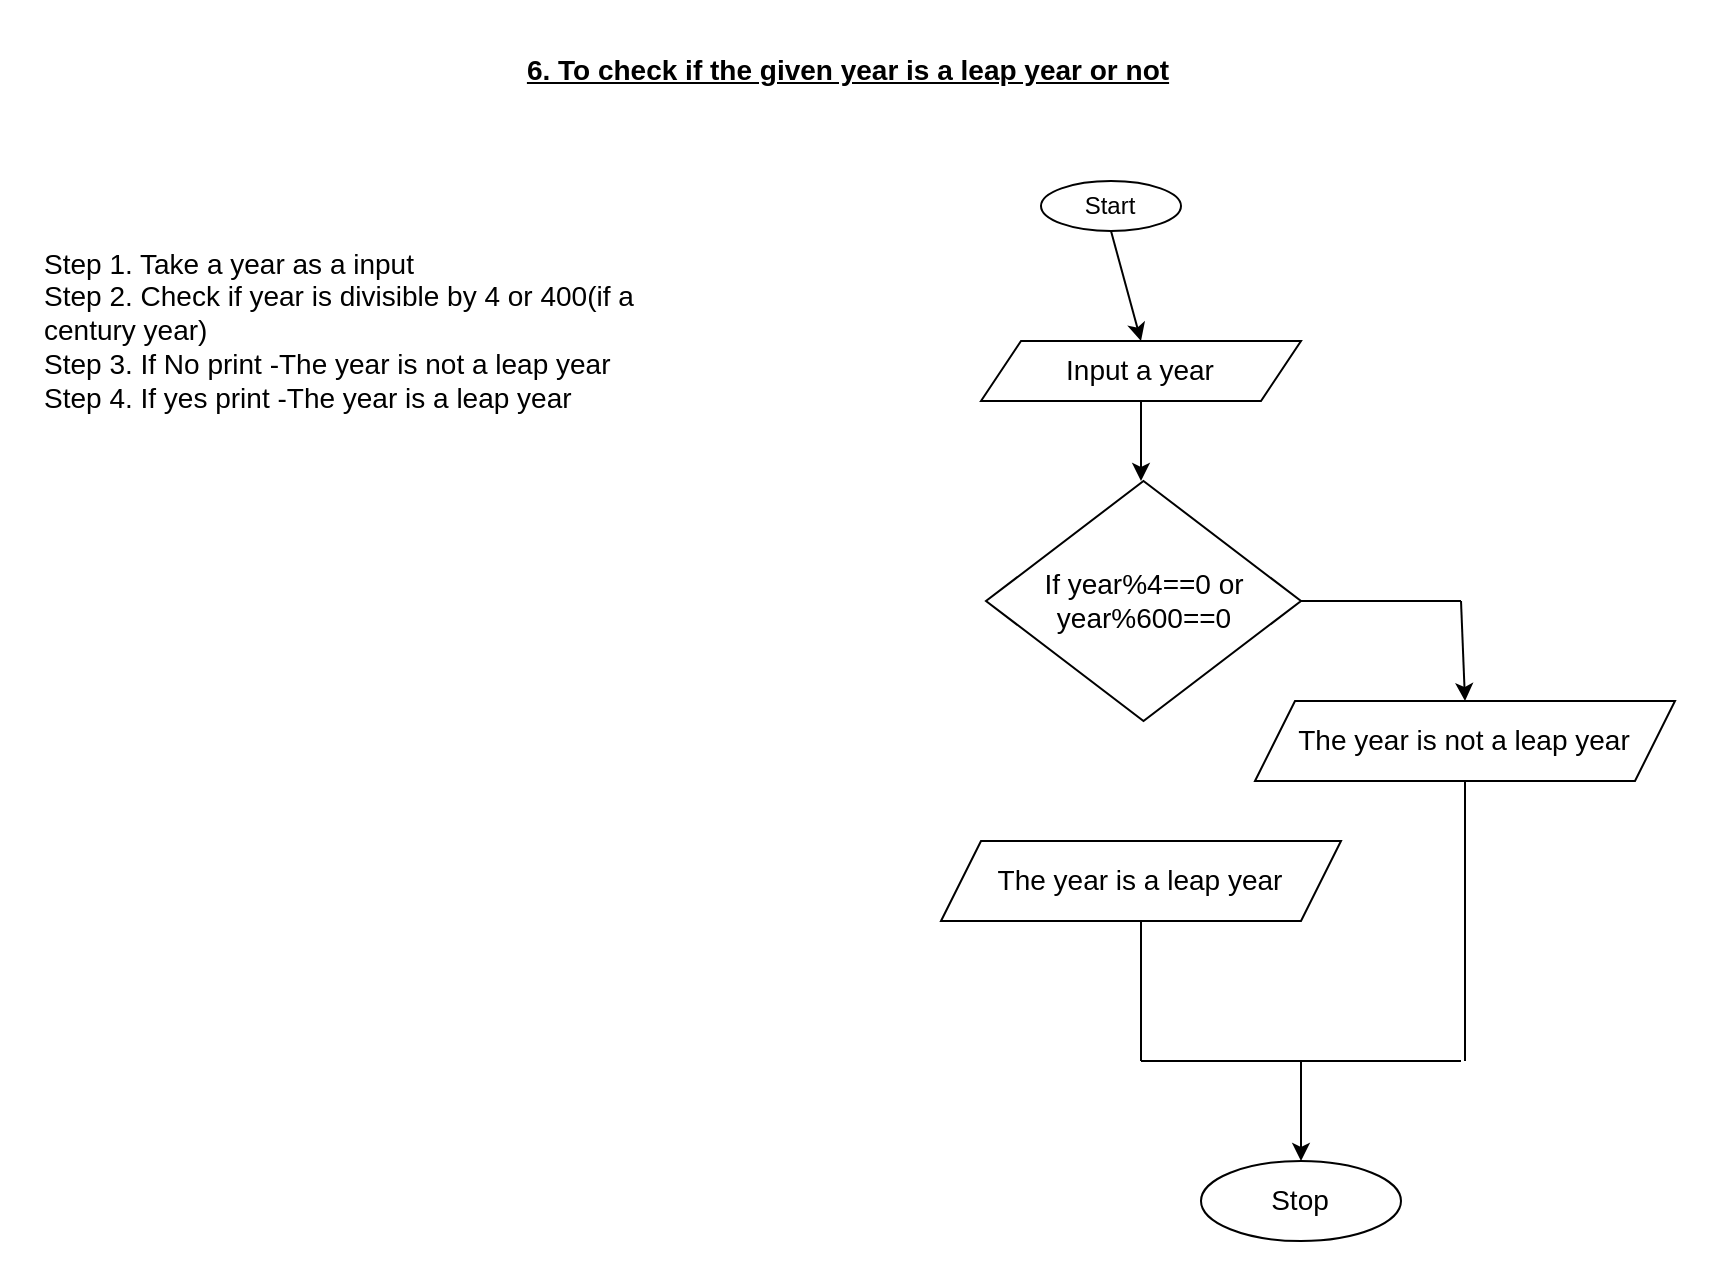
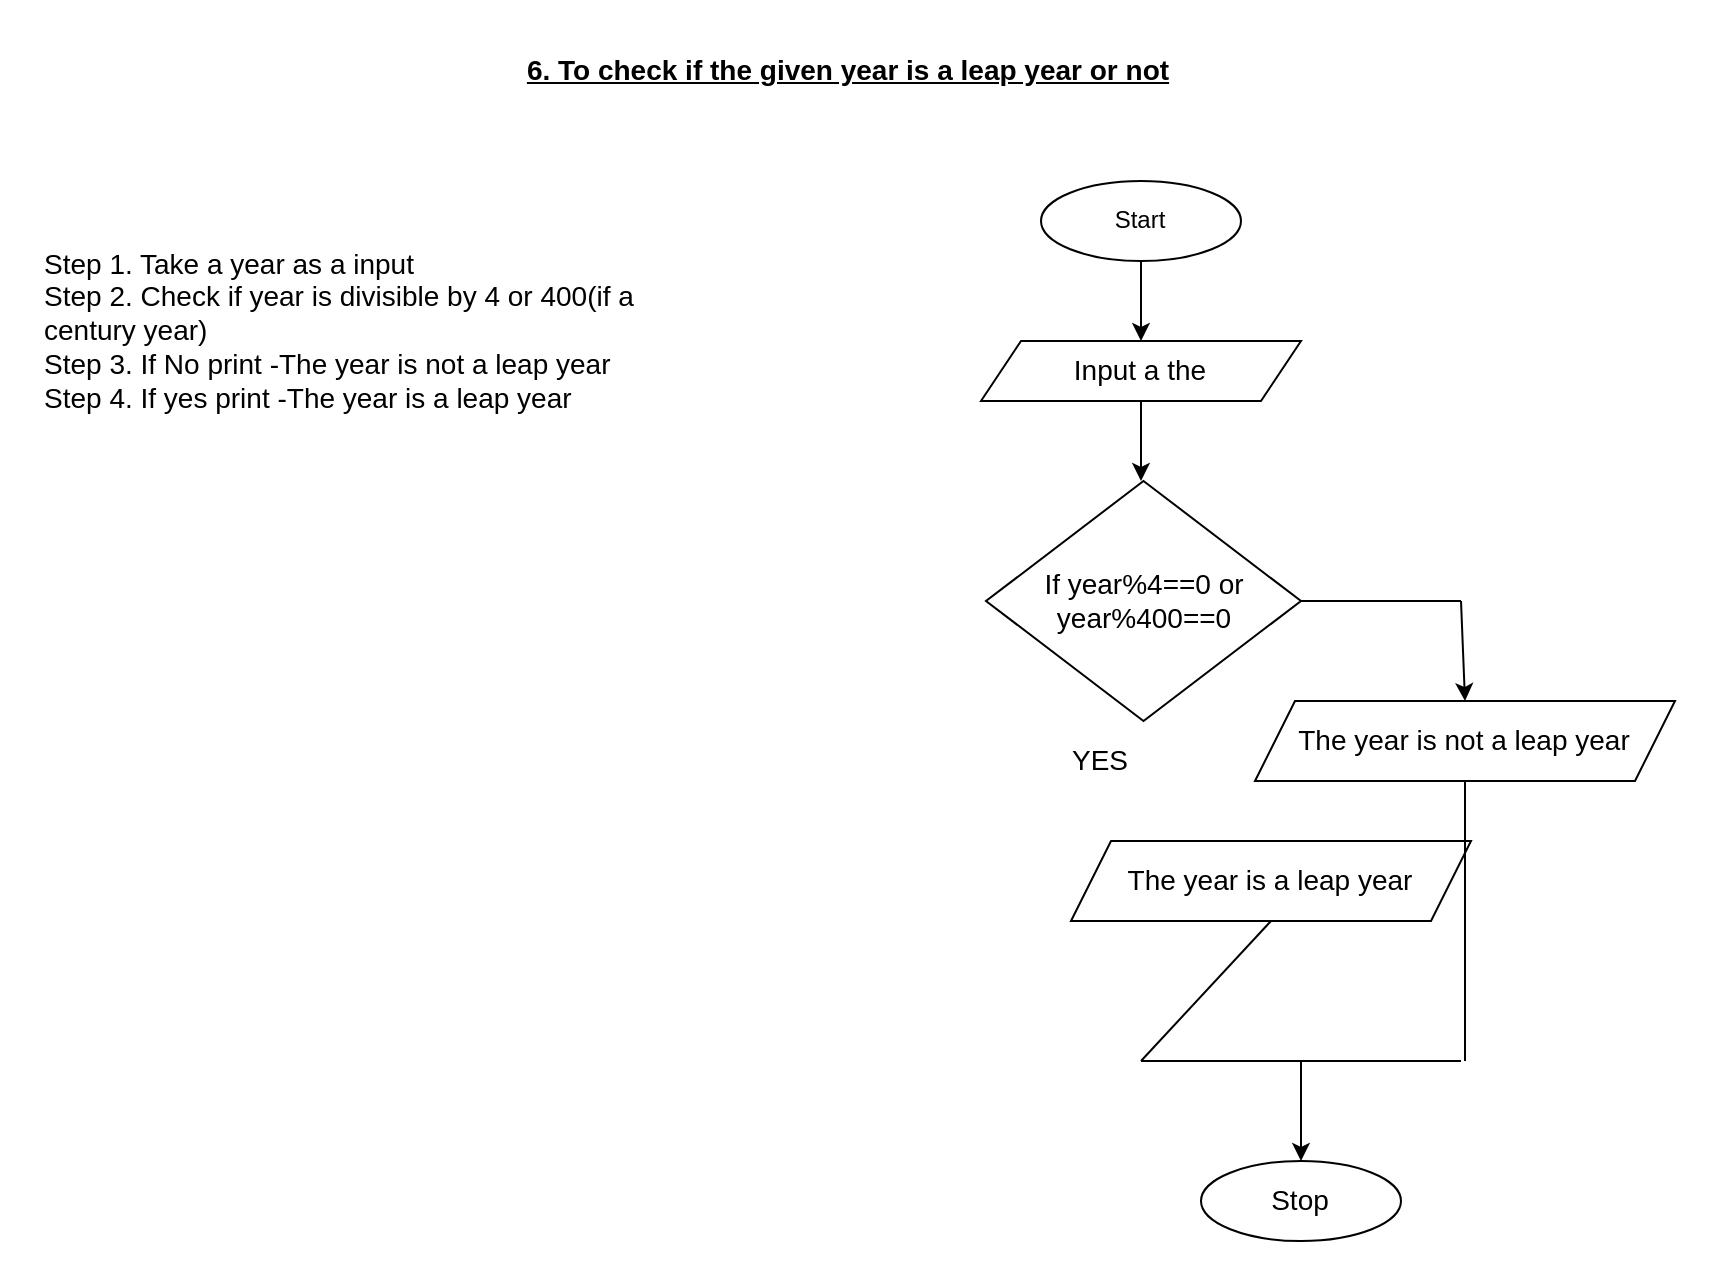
(1111, 206) -> (1141, 221)
(1141, 371) -> (1141, 371)
(1145, 601) -> (1145, 601)
none -> (1101, 761)
(1141, 881) -> (1271, 881)
